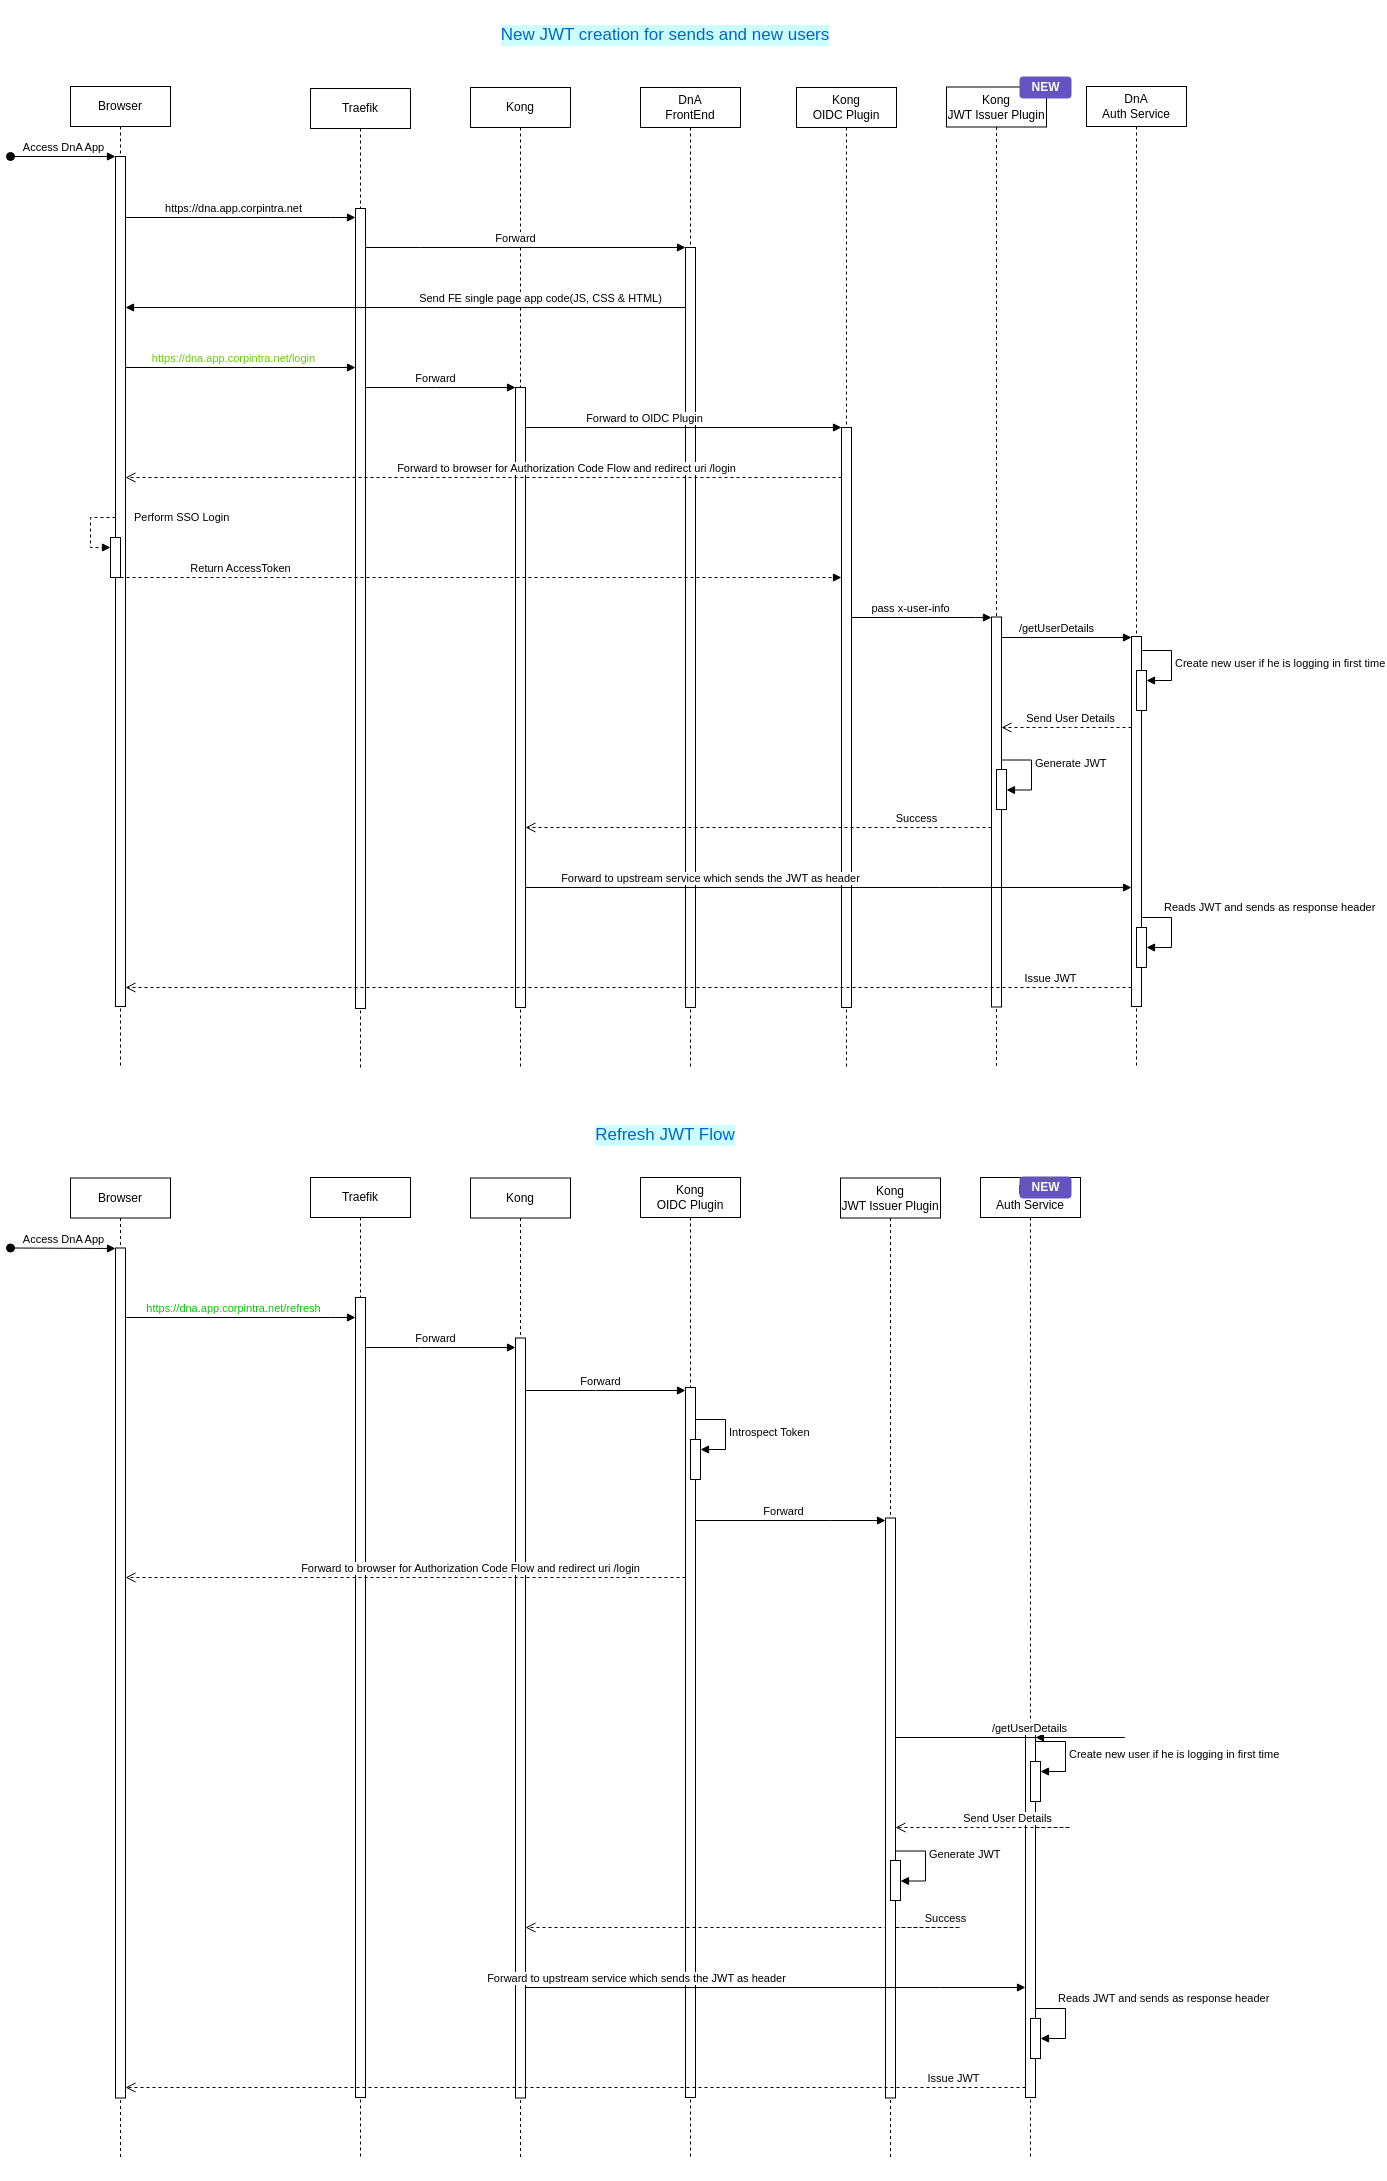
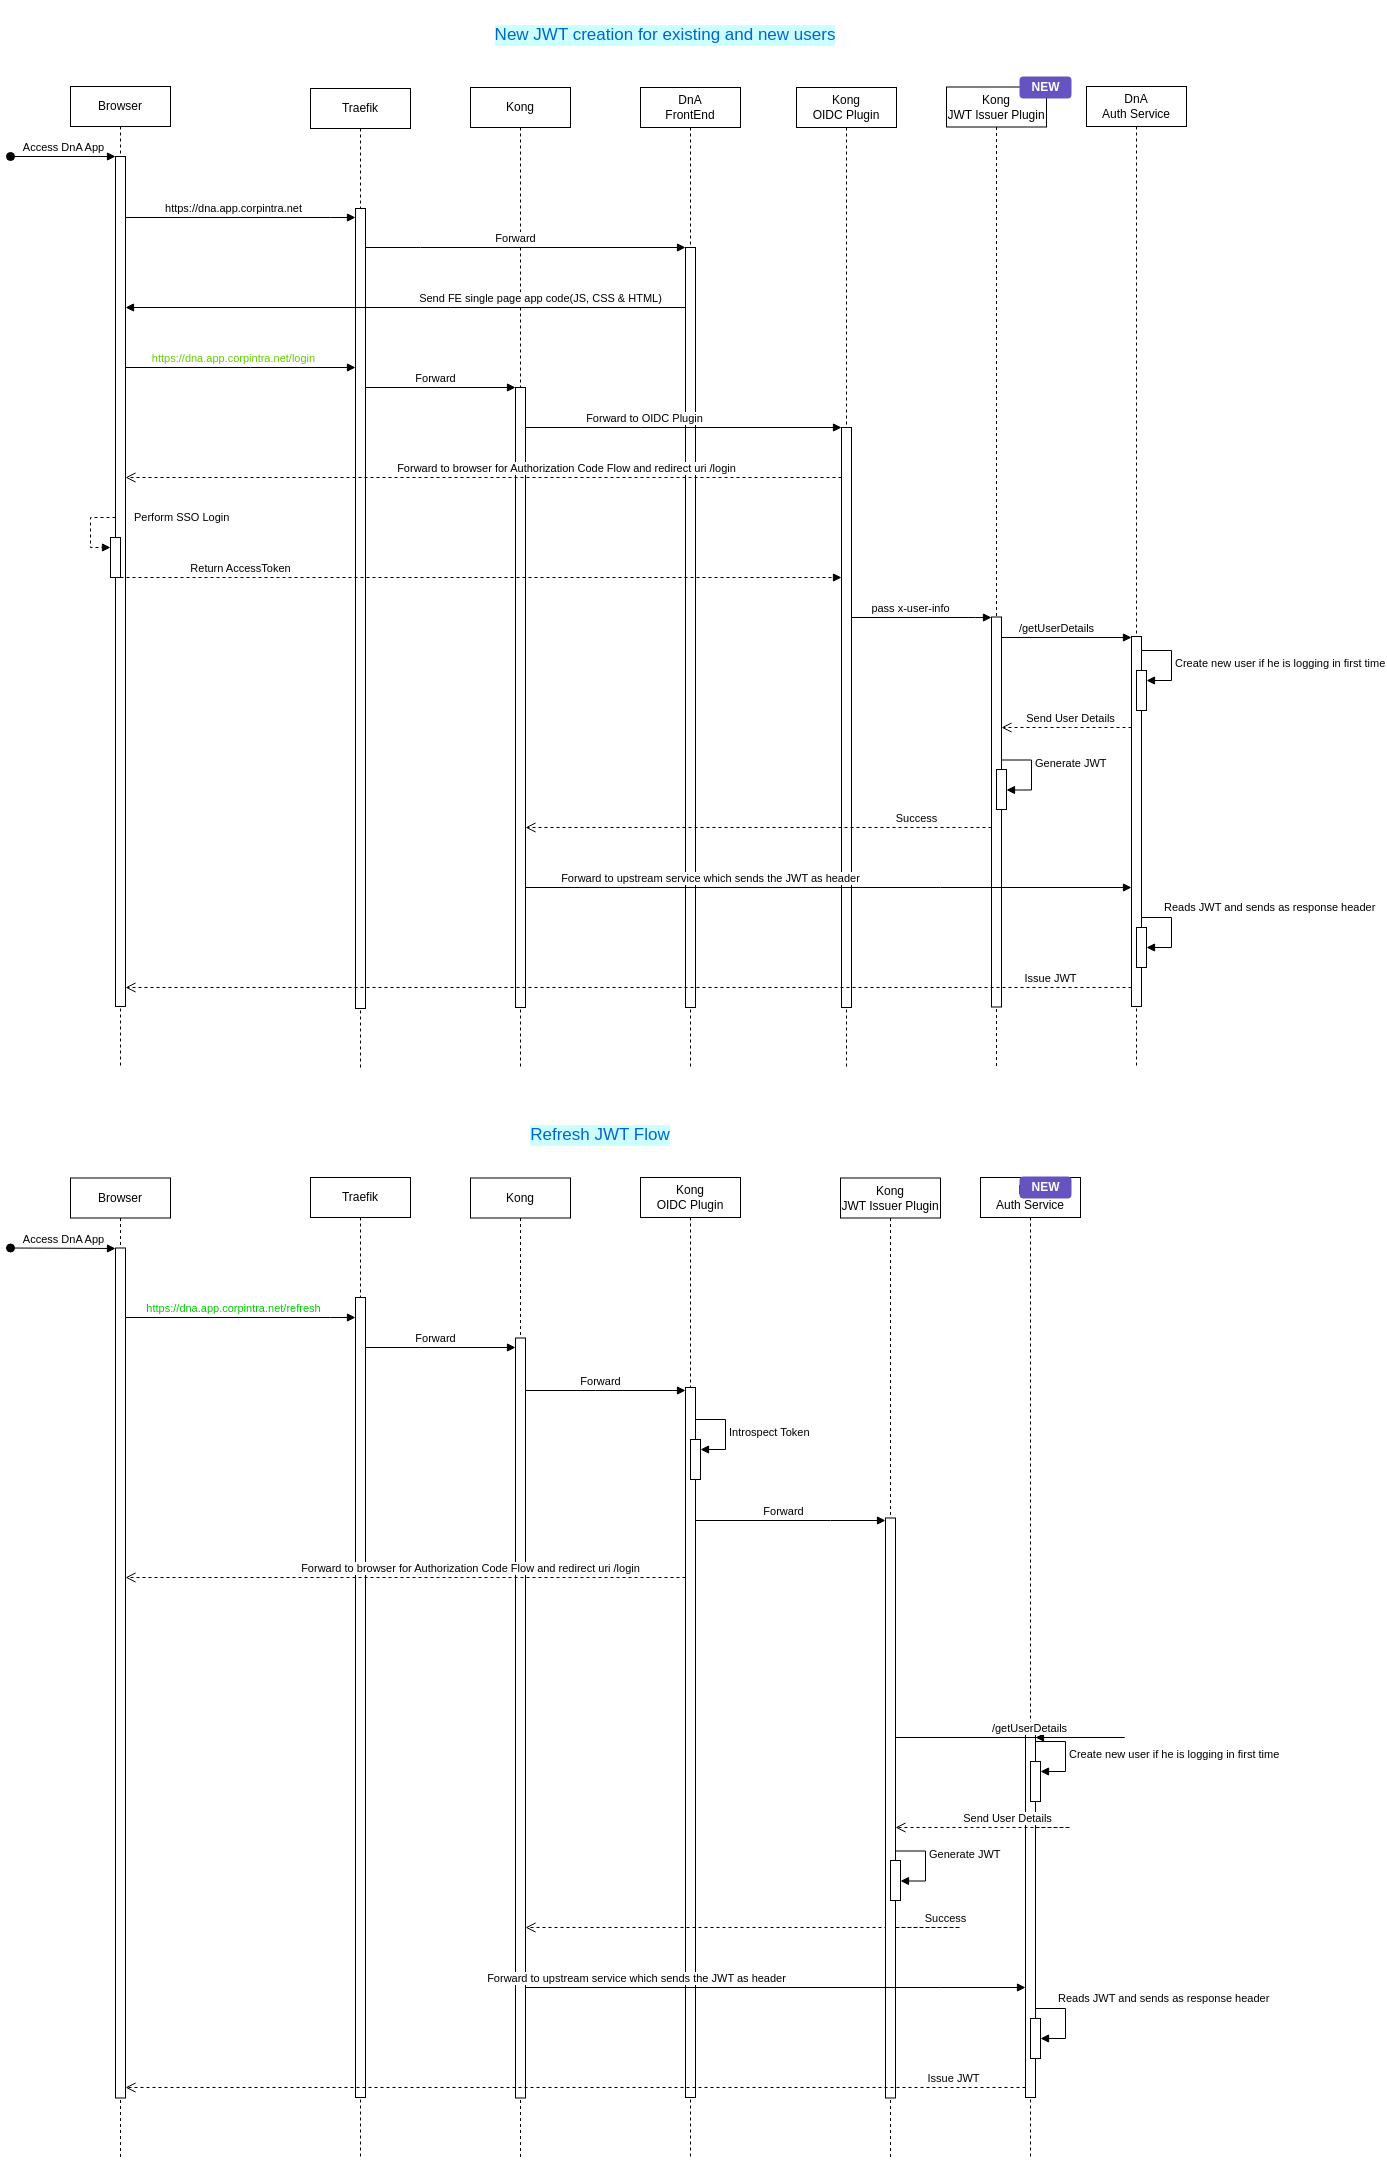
(666, 36) -> (666, 36)
(666, 1136) -> (601, 1136)
